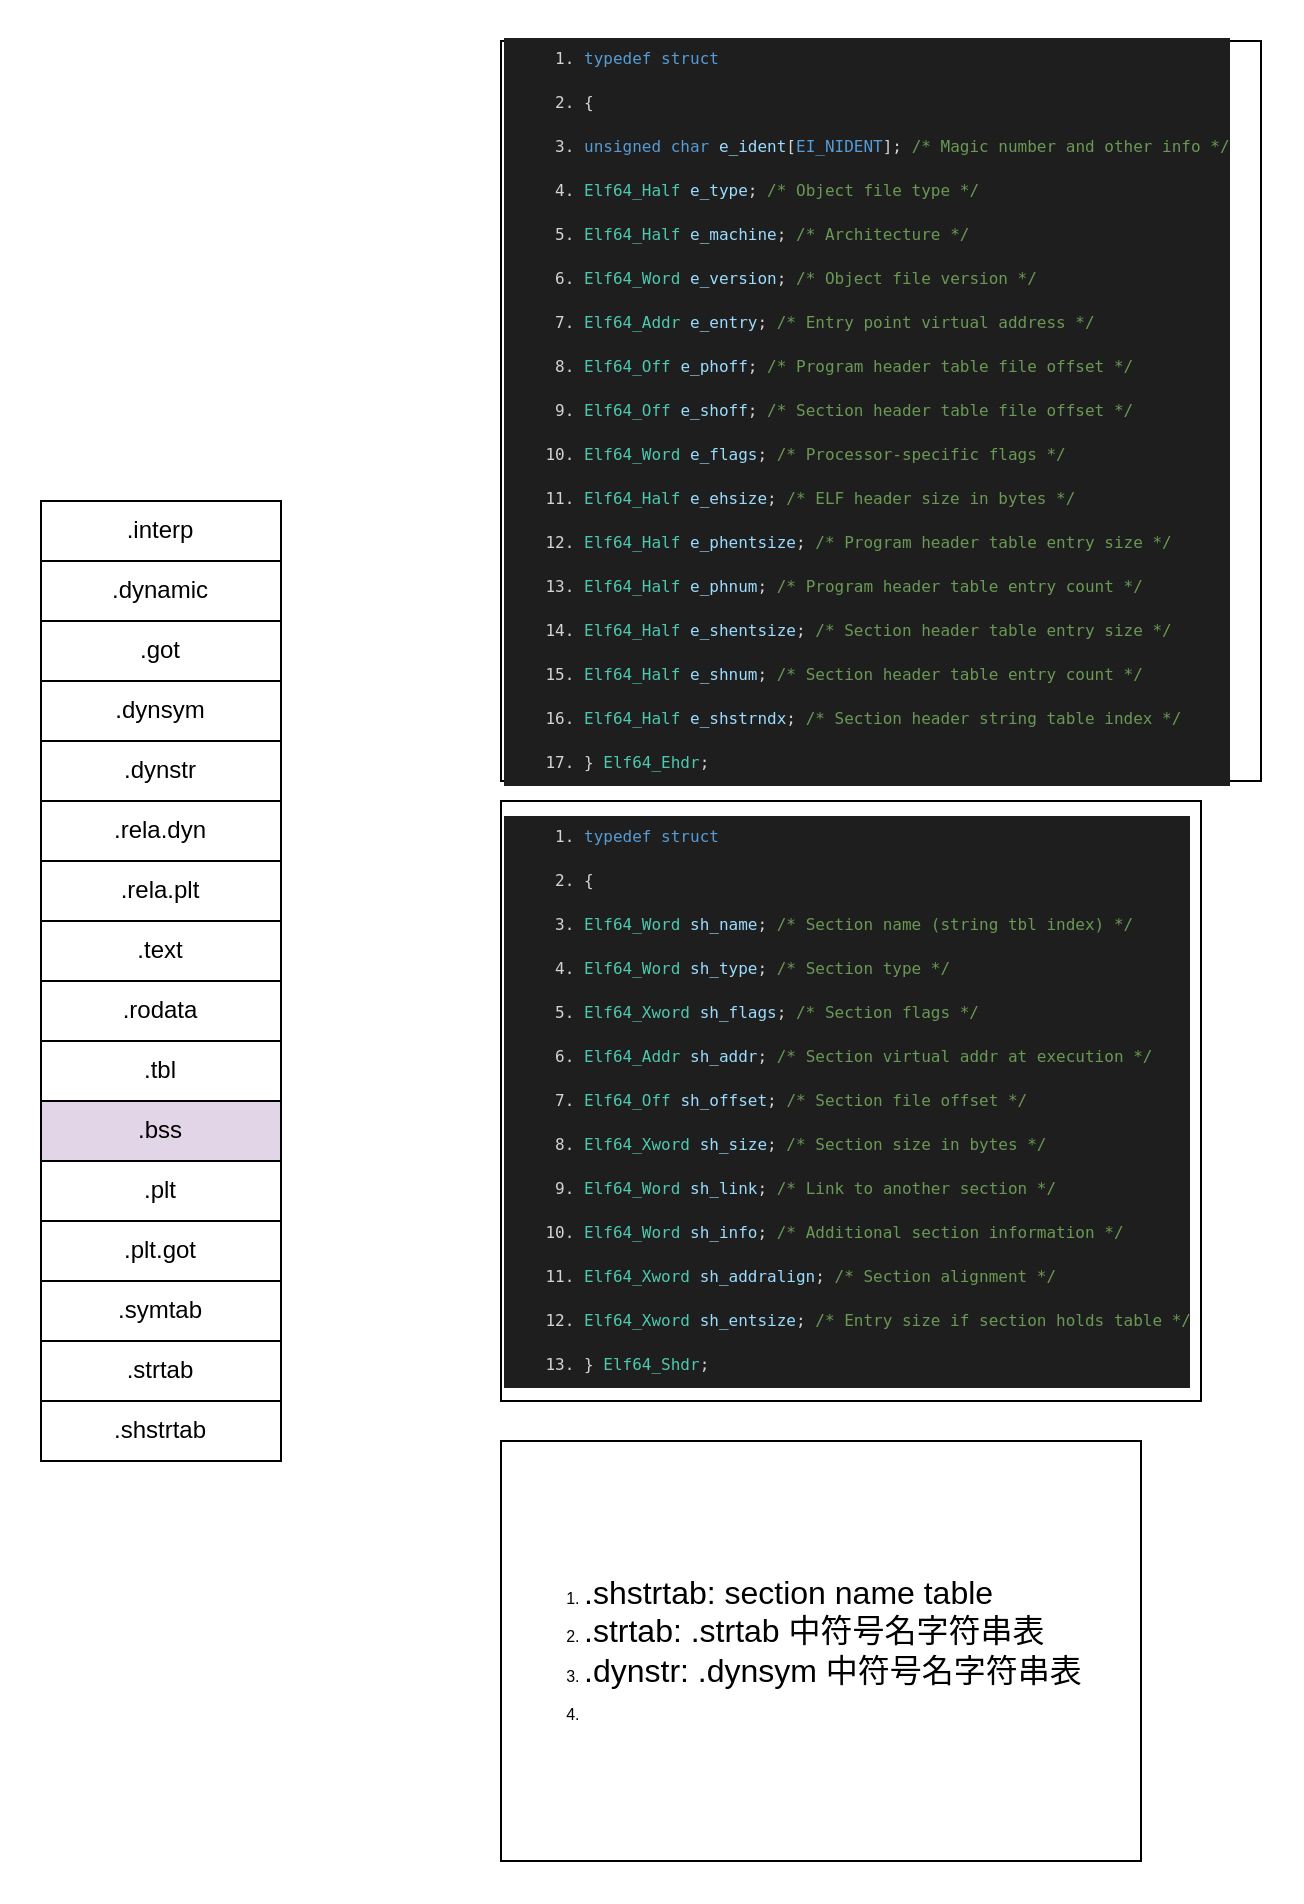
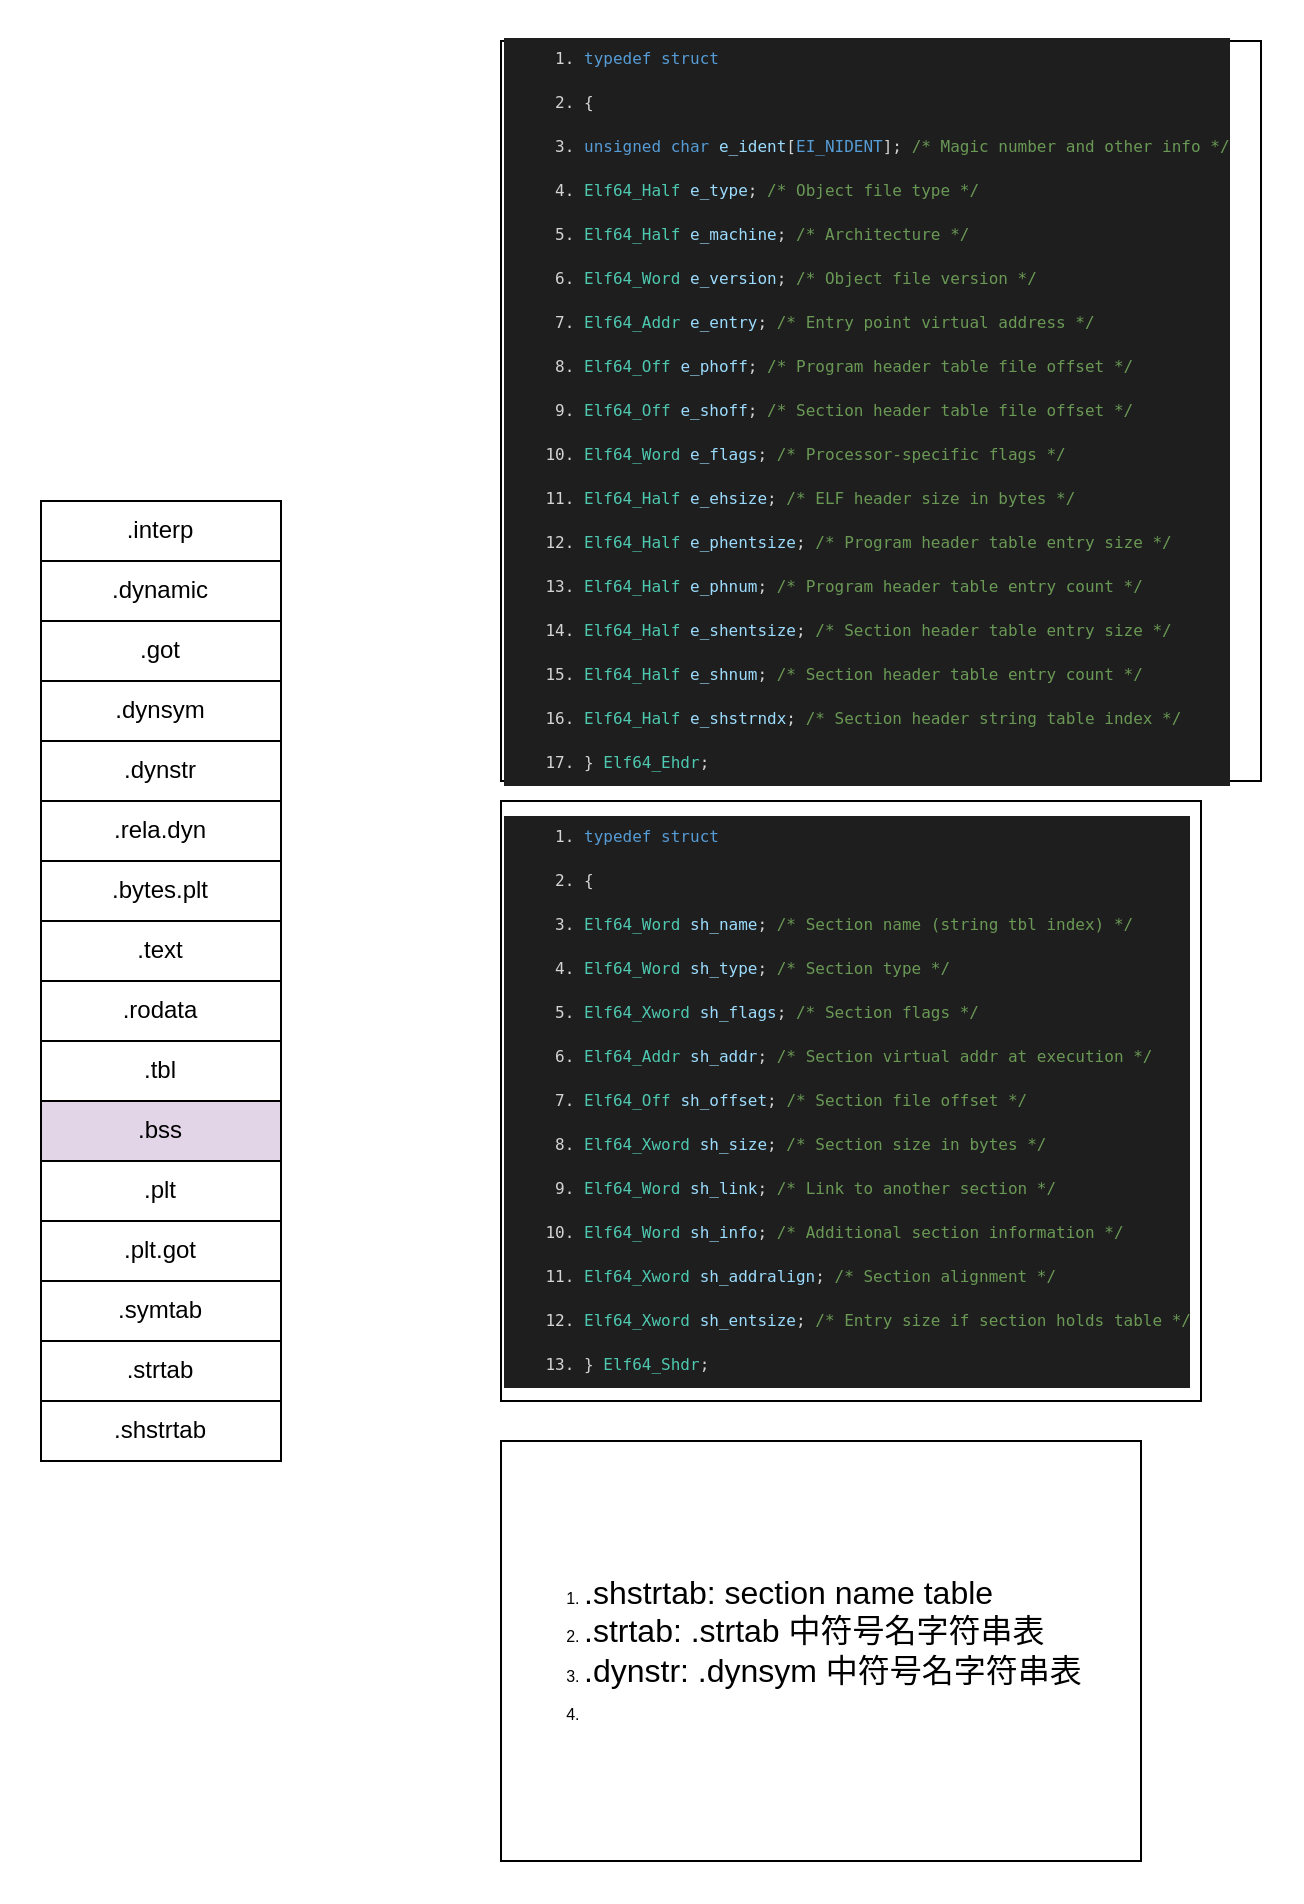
(161, 891) -> (161, 891)
